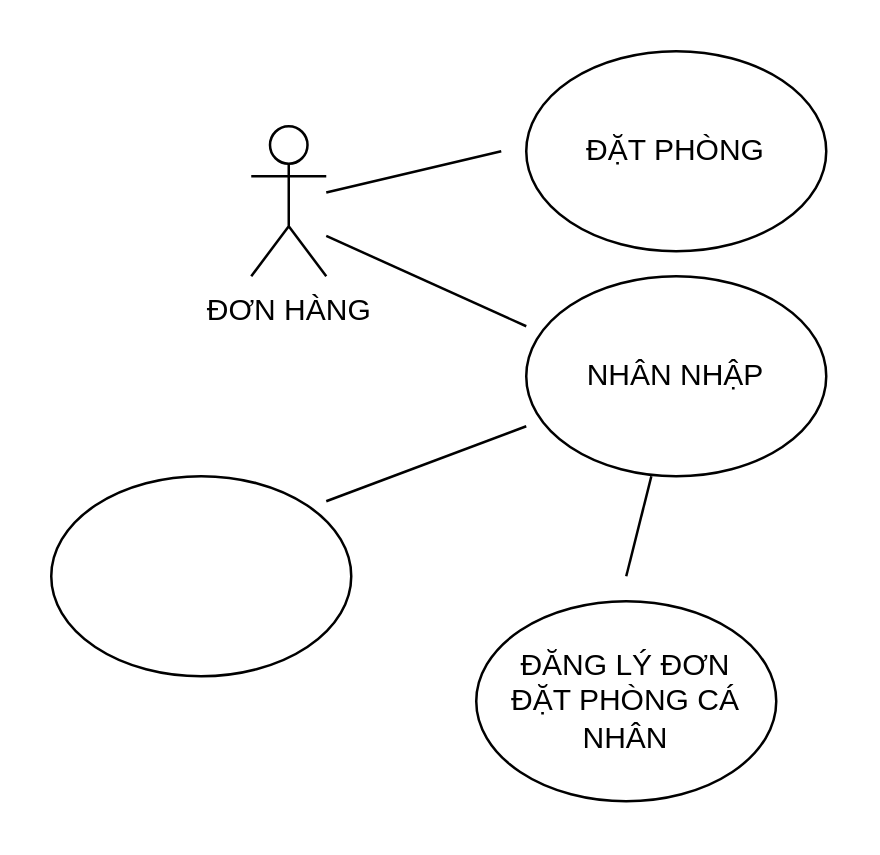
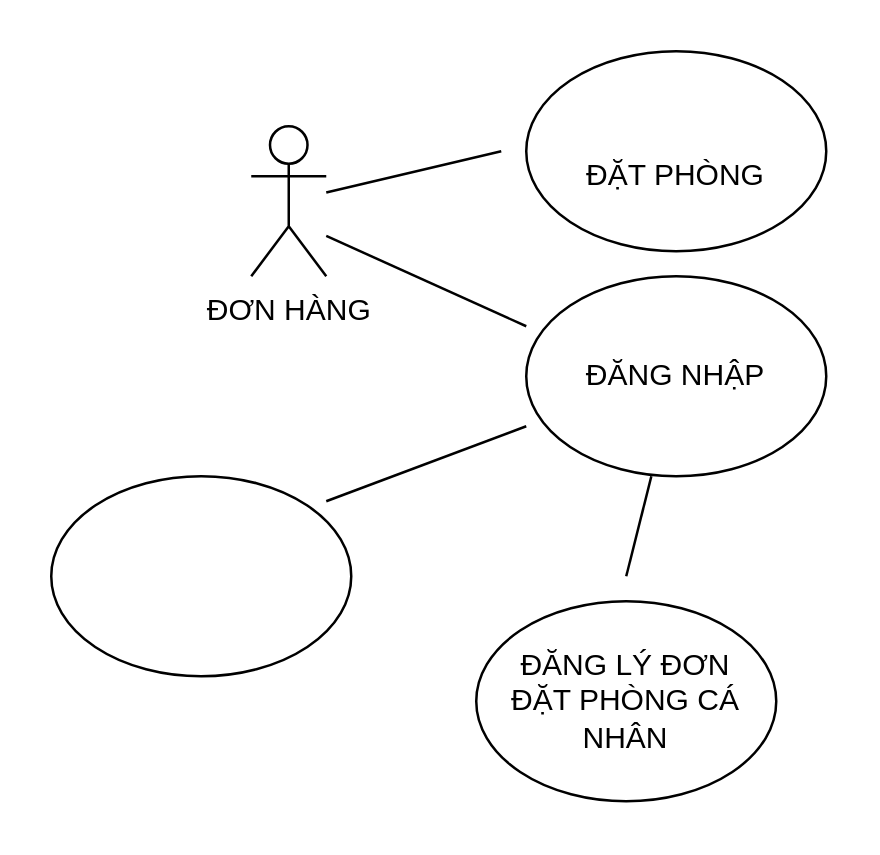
(676, 151) -> (676, 176)
(676, 376) -> (676, 376)
